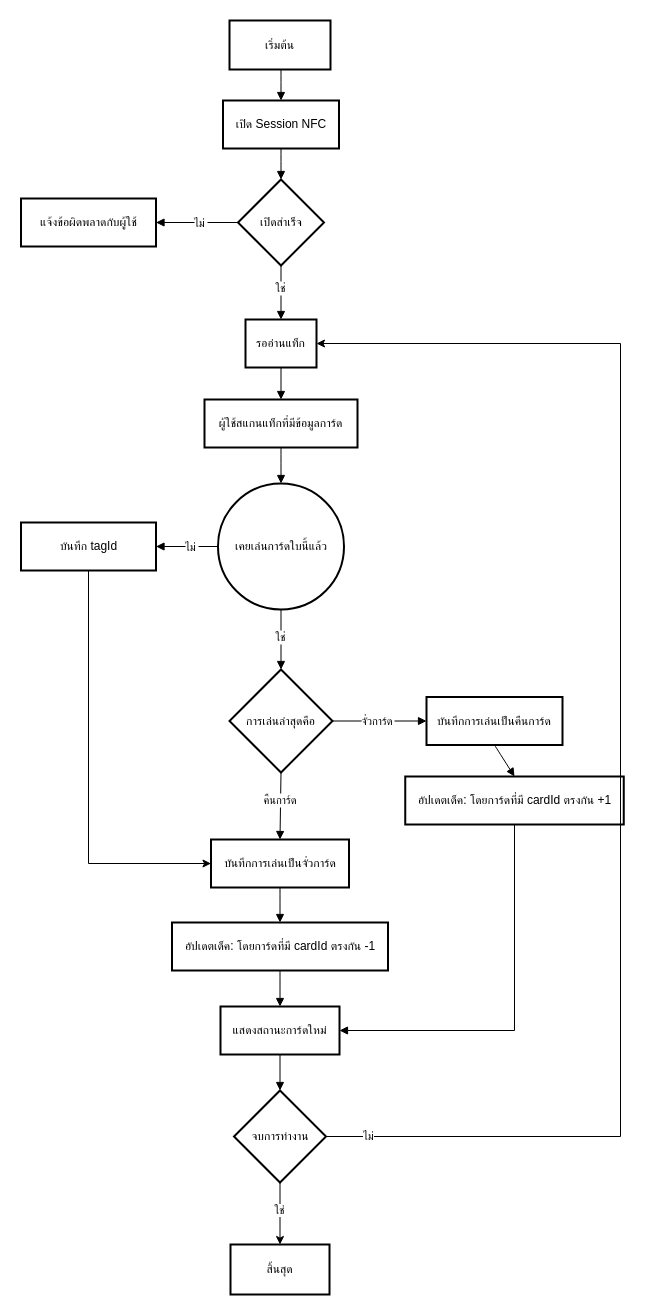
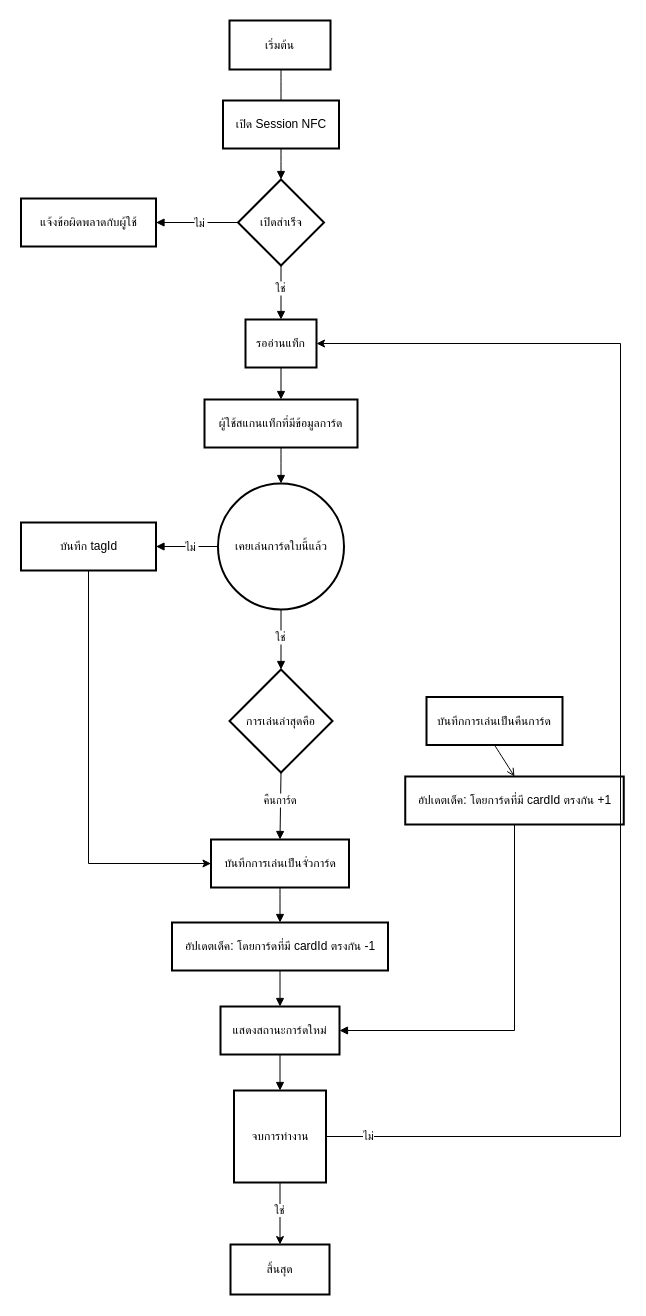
(281, 91) -> (281, 94)
(376, 721) -> none
(510, 769) -> (511, 771)
(280, 1137) -> (280, 1137)
